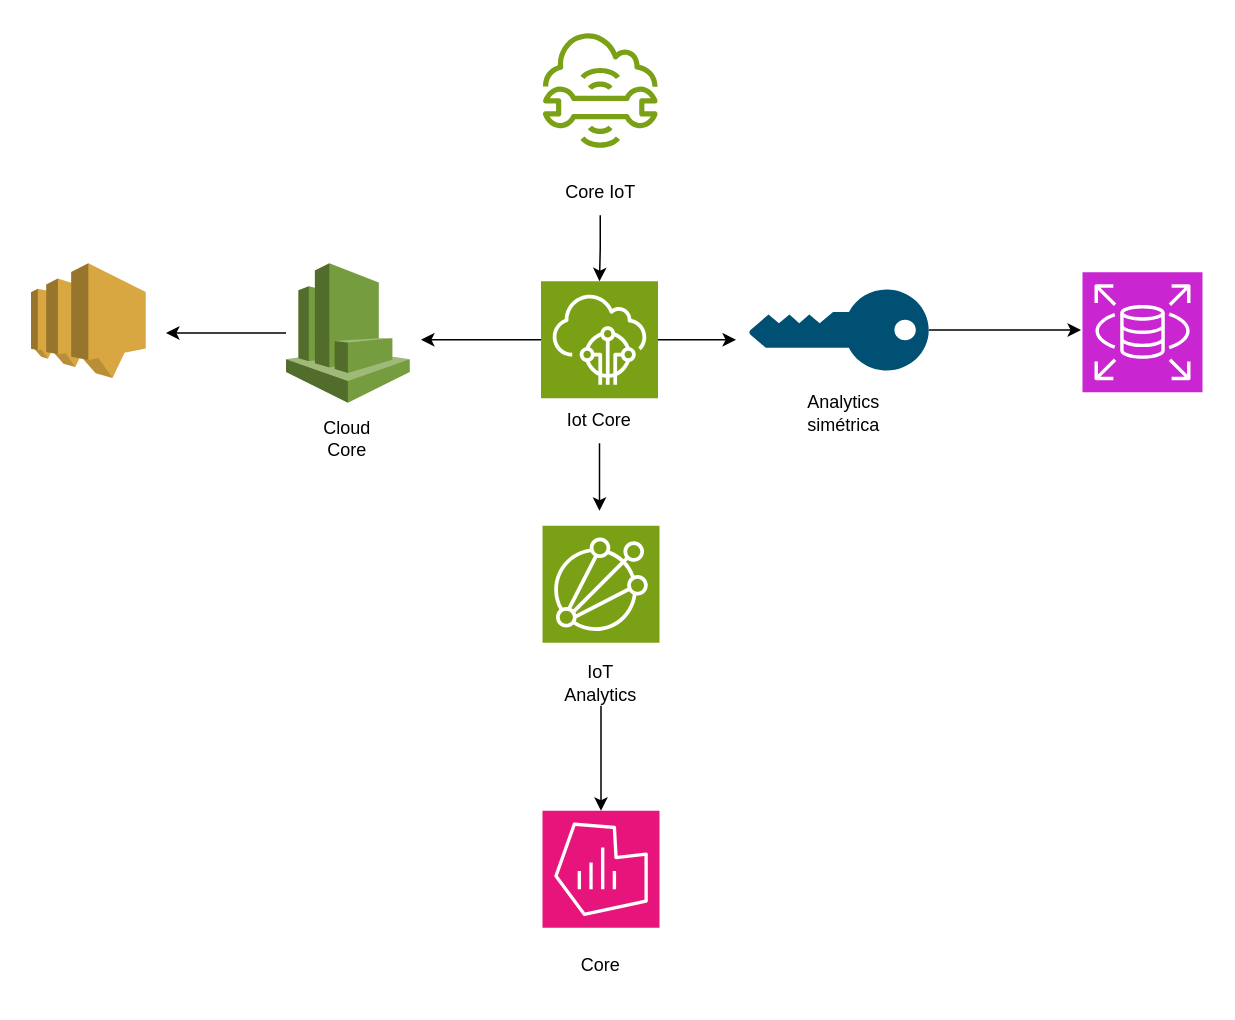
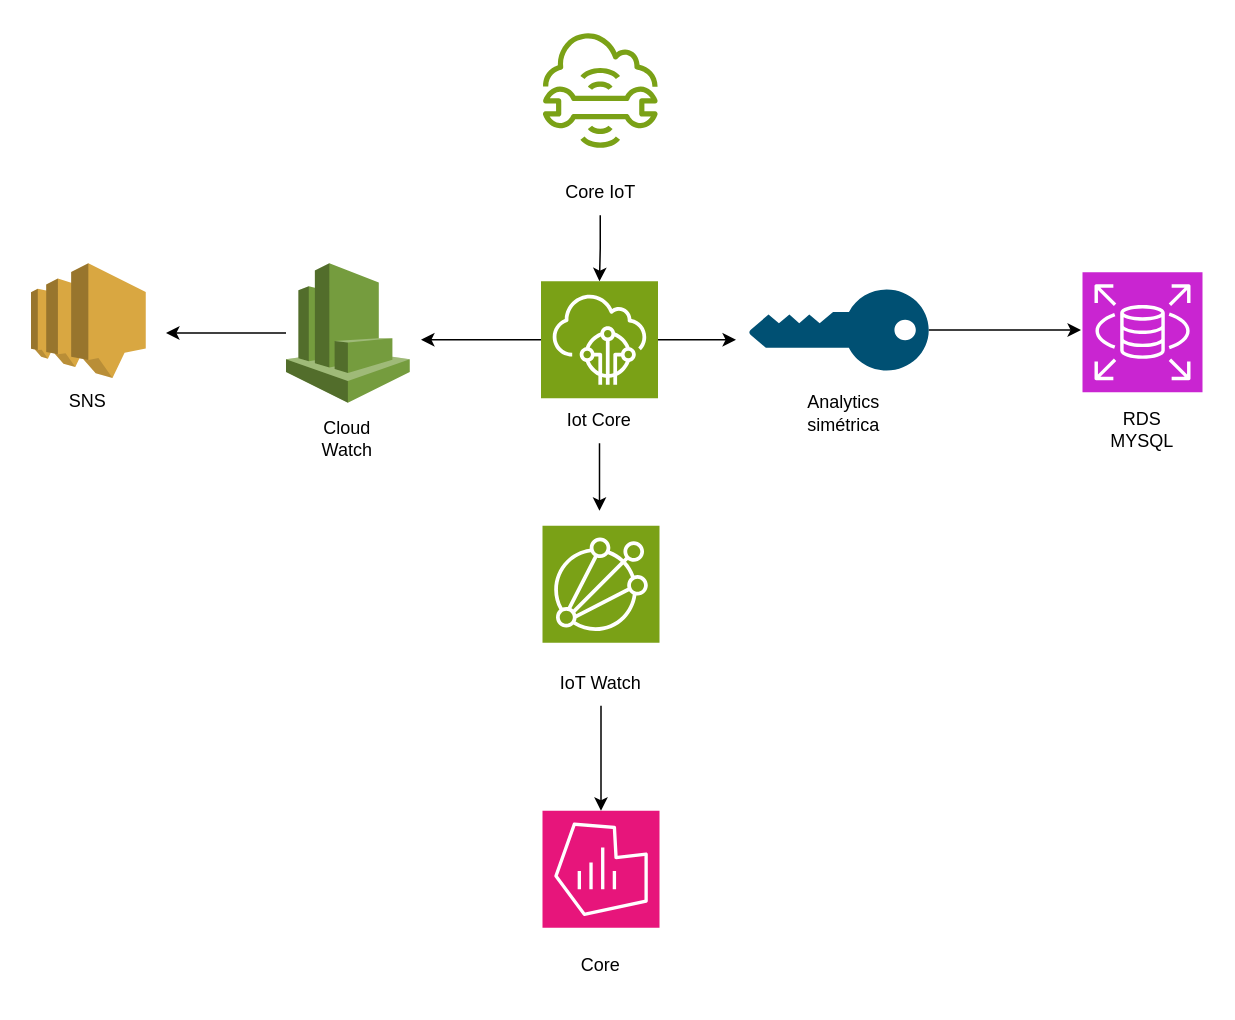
none -> (88, 401)
none -> (1142, 430)
(347, 439) -> (347, 439)
(601, 683) -> (601, 683)
